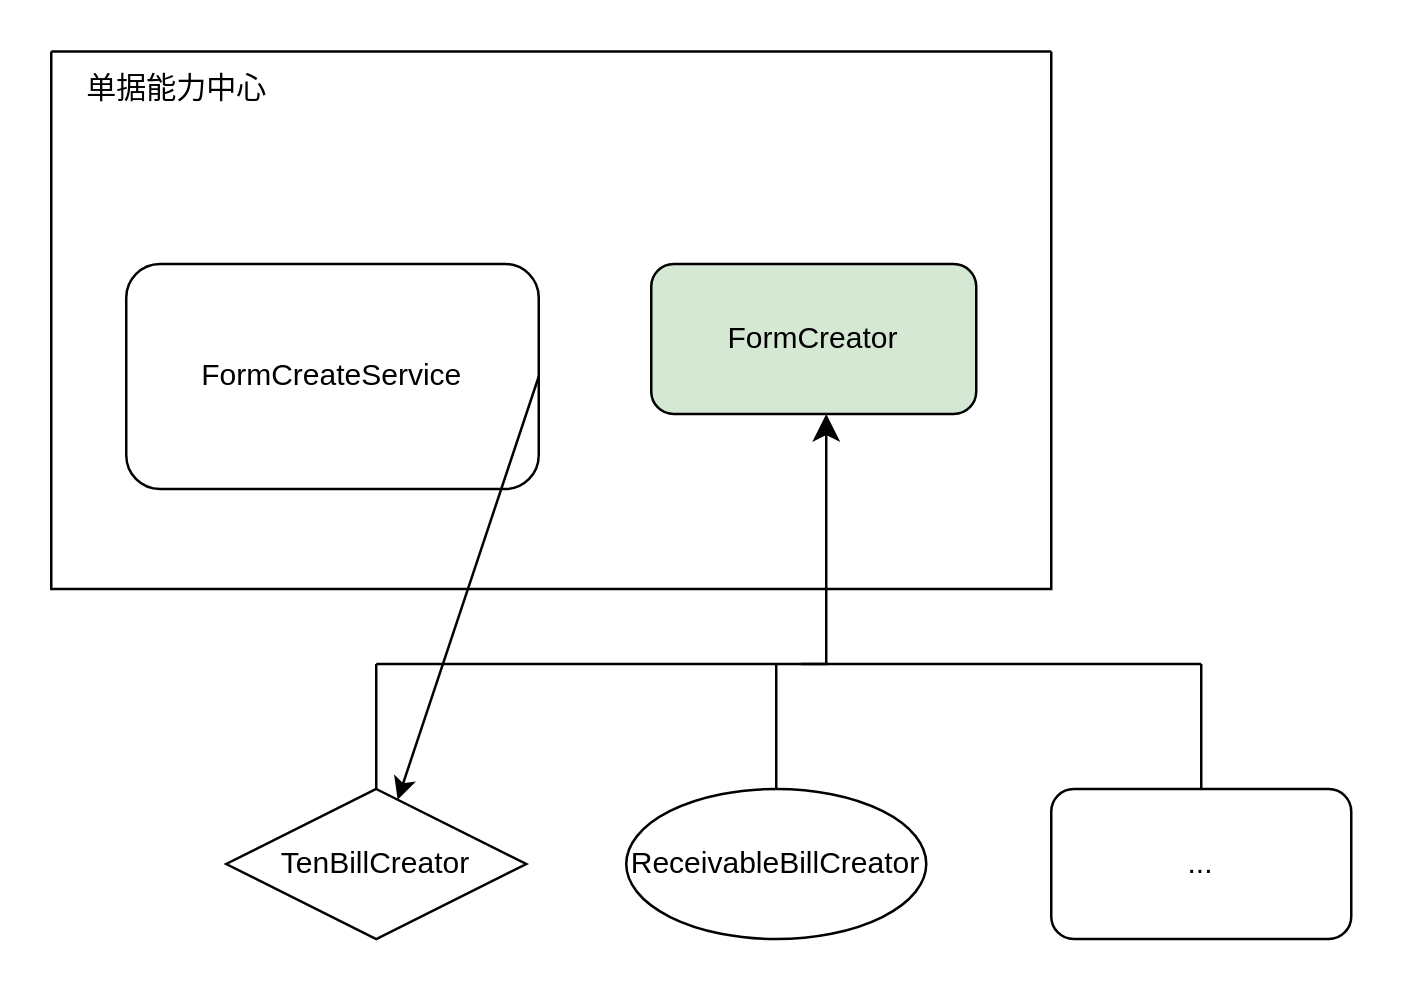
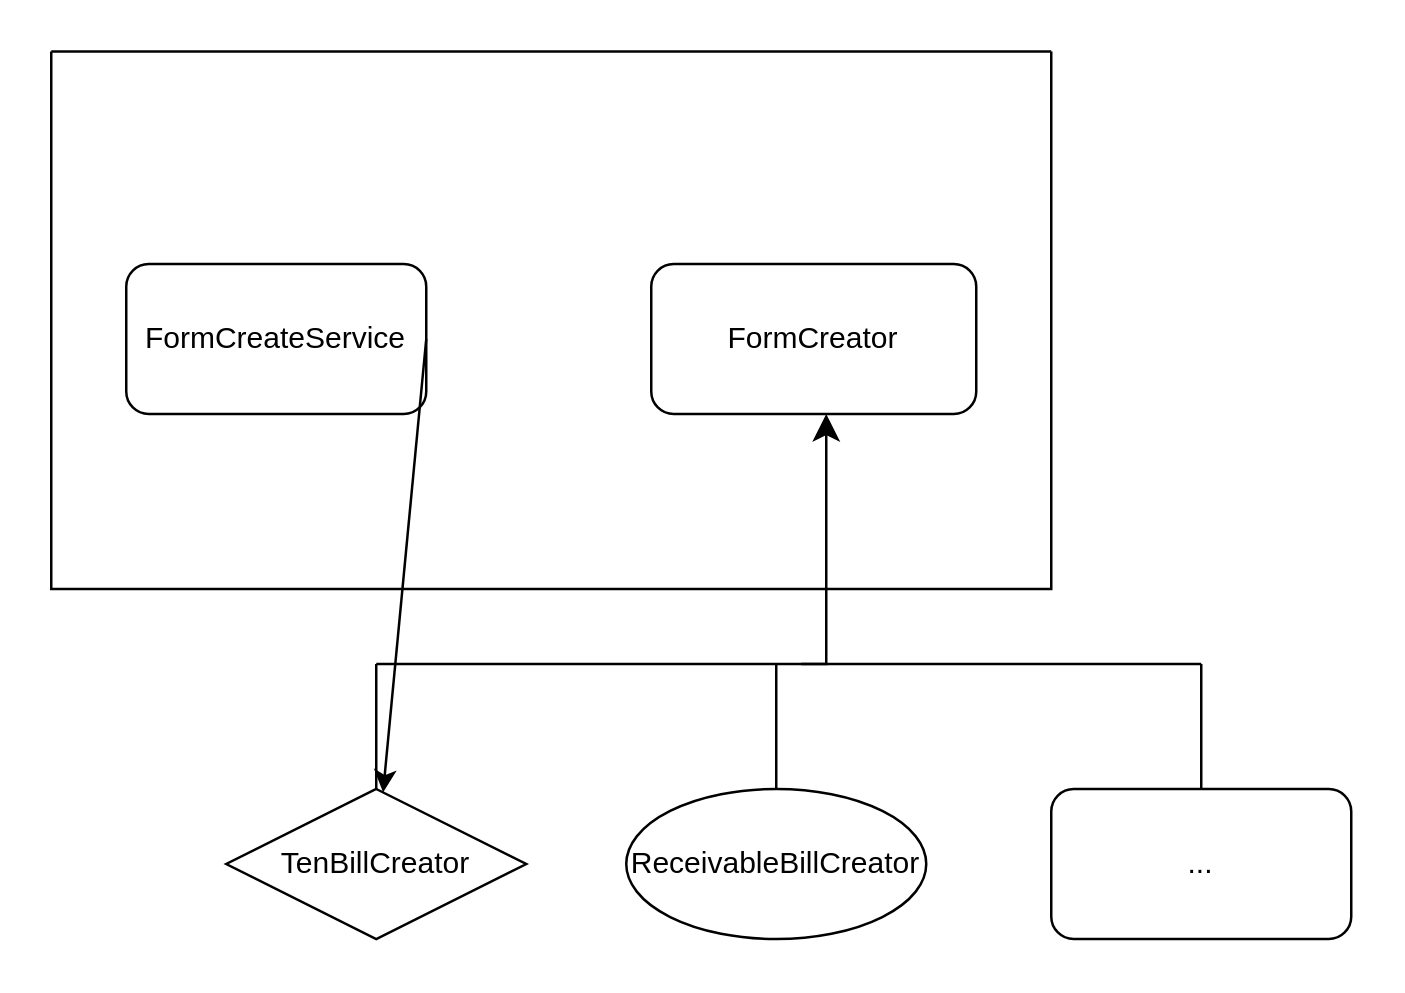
(176, 89) -> none
(814, 339) -> (814, 339)
(333, 376) -> (276, 339)
